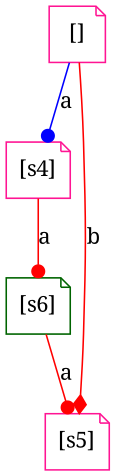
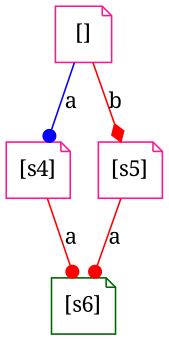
(56, 368) -> (109, 232)
